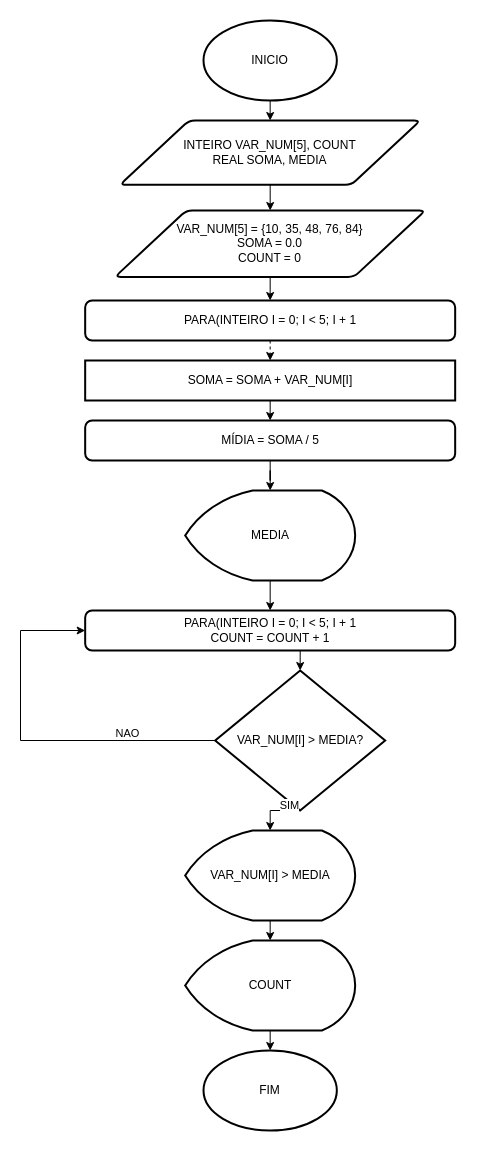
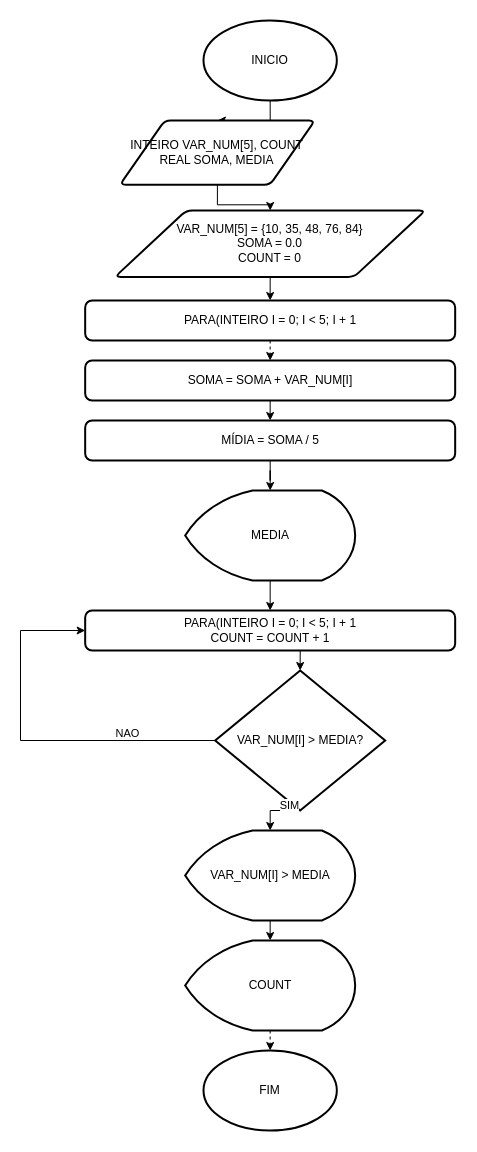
(270, 153) -> (217, 153)
(270, 381) -> (270, 381)
(270, 1037) -> (270, 1037)
